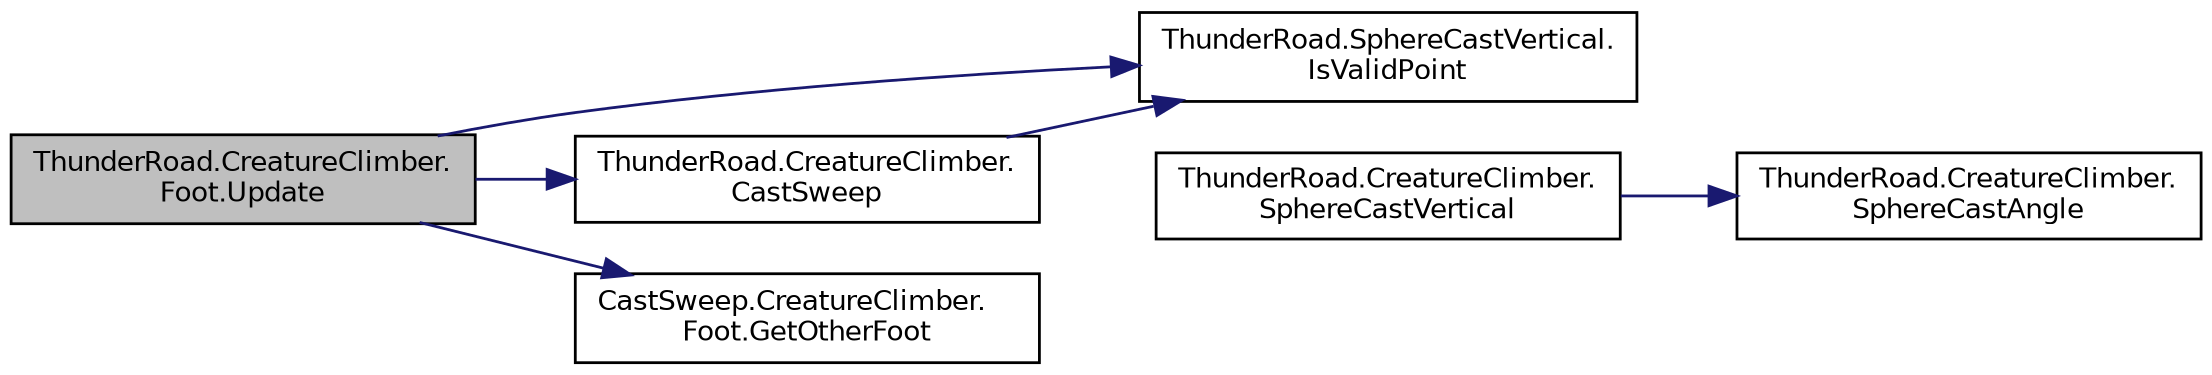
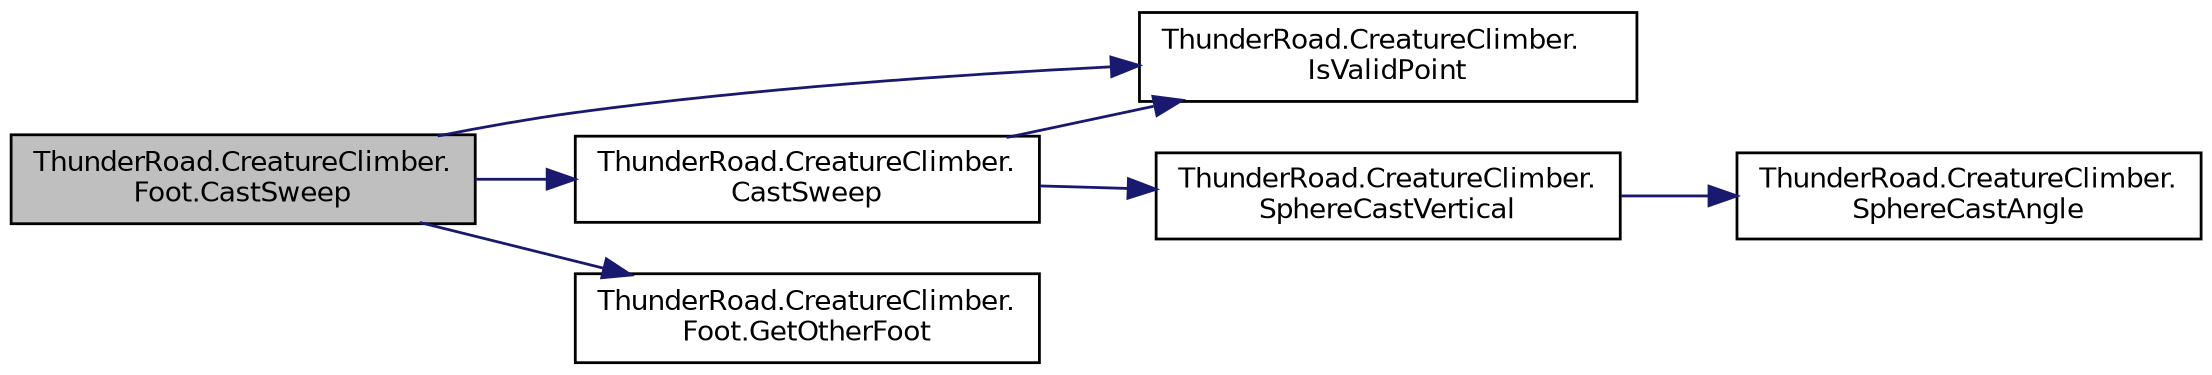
(1388, 57) -> (1388, 57)
(243, 179) -> (243, 179)
none -> (1084, 187)
(807, 318) -> (807, 318)
